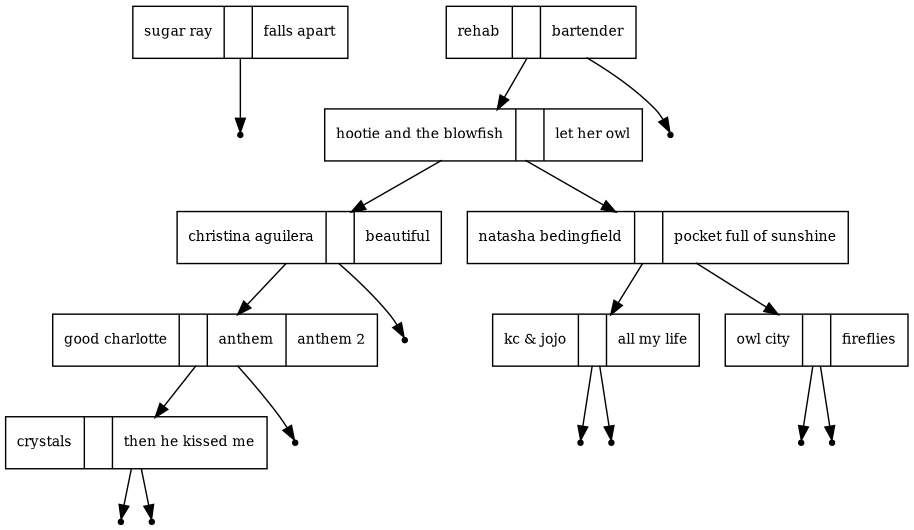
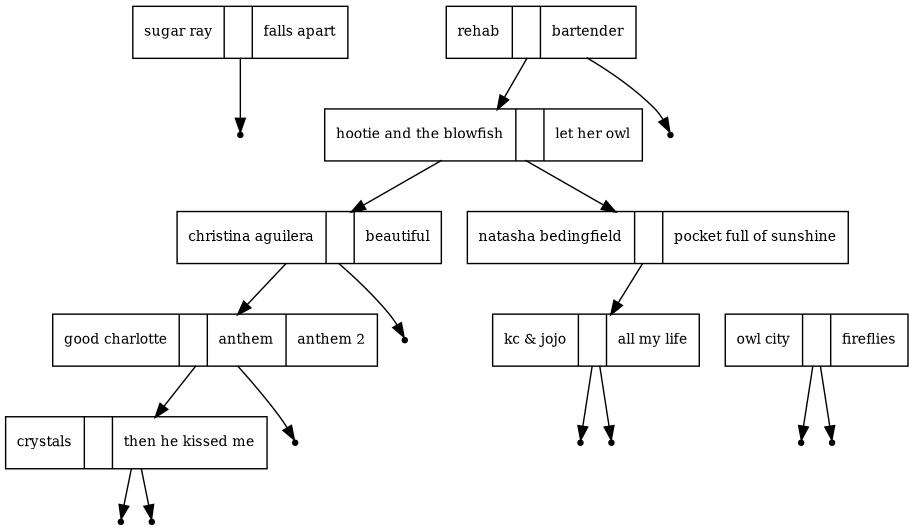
(731, 285) -> none
